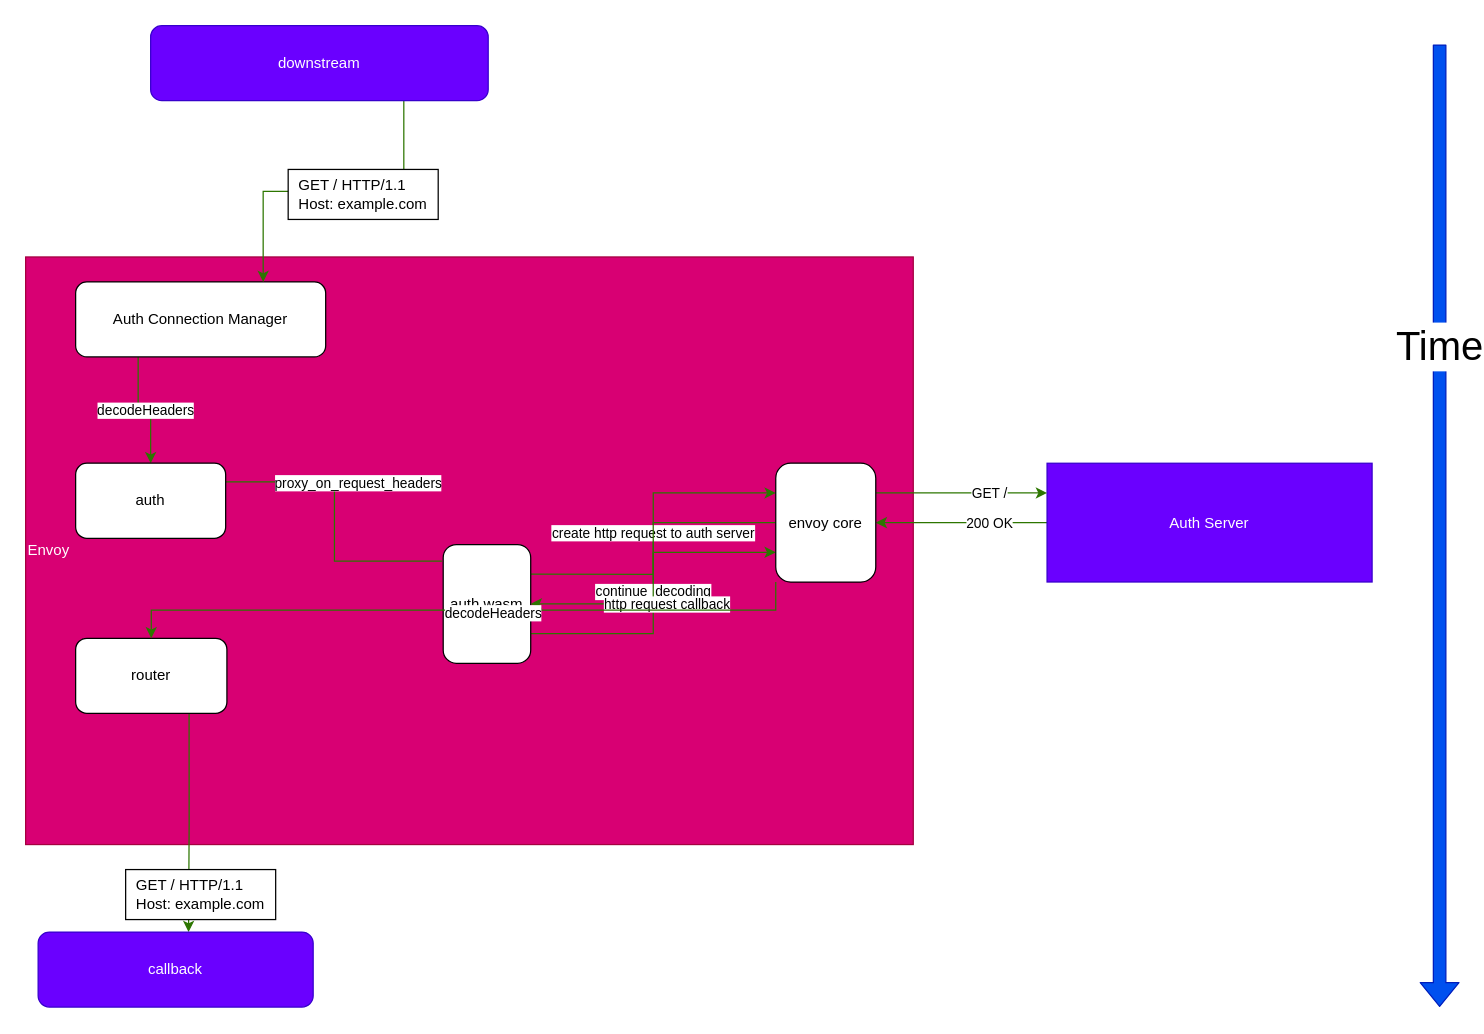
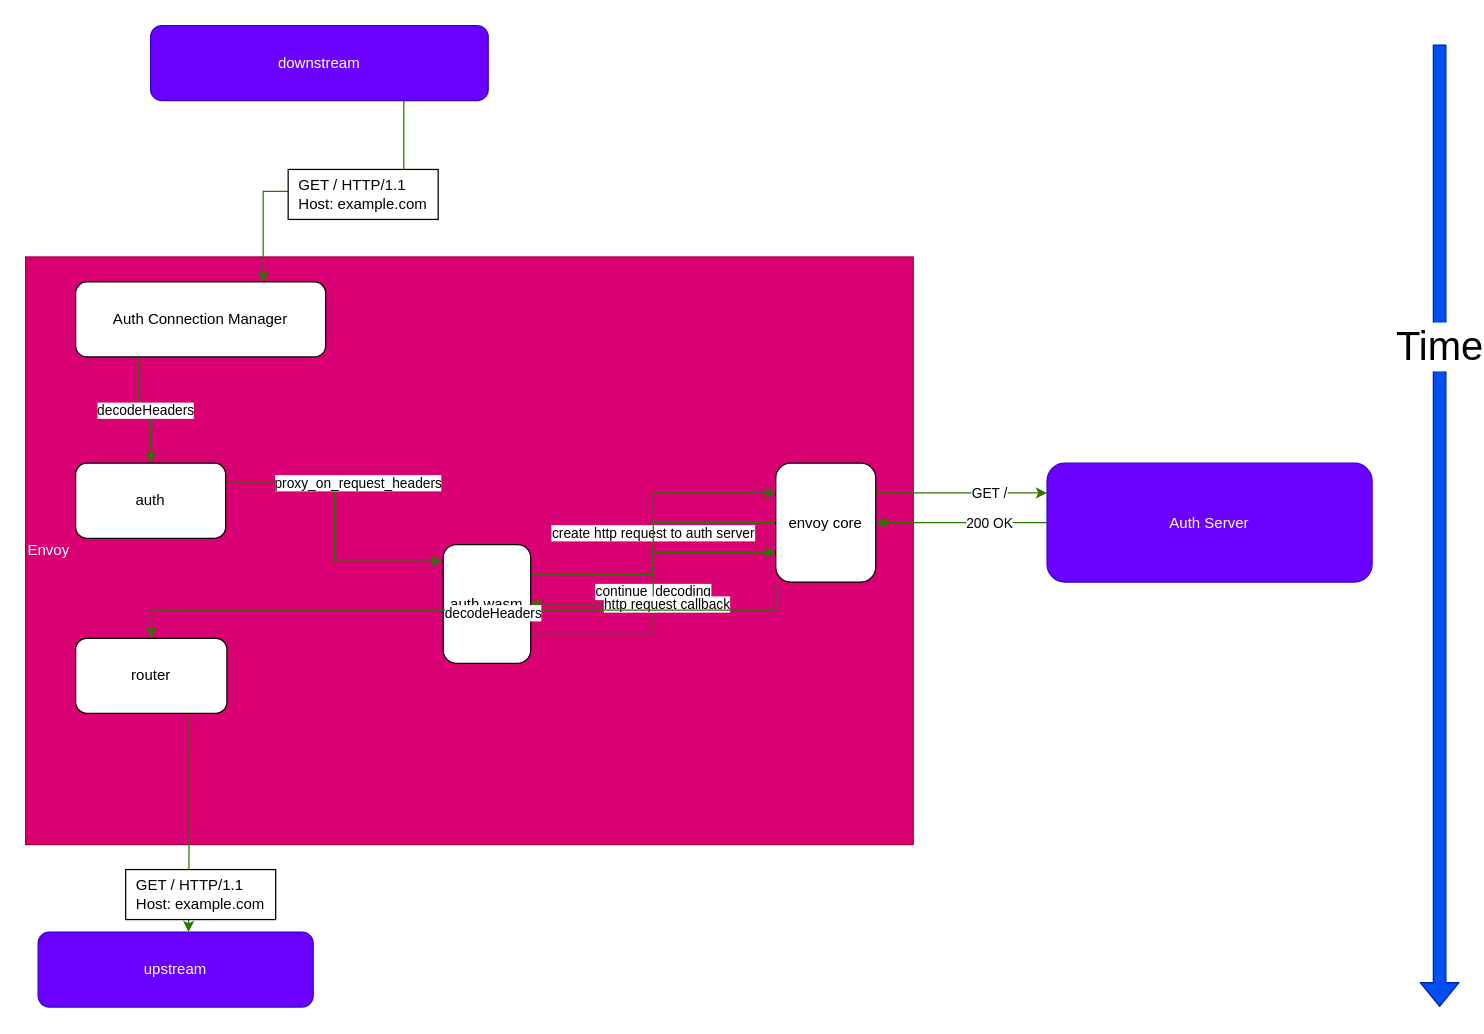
(1209, 523) -> (1209, 523)
(435, 561) -> (432, 561)
(176, 969) -> (176, 969)
